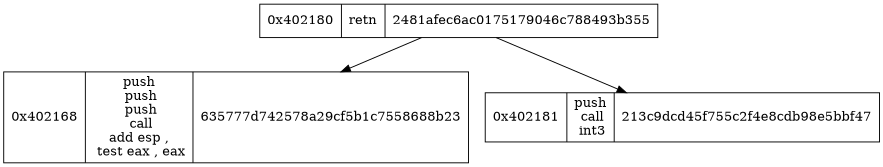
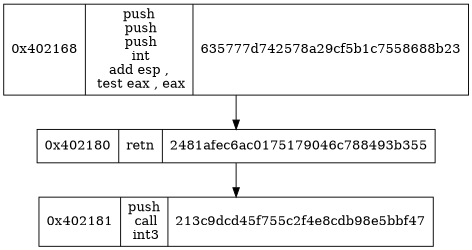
(386, 53) -> (236, 108)
(139, 124) -> (139, 56)
